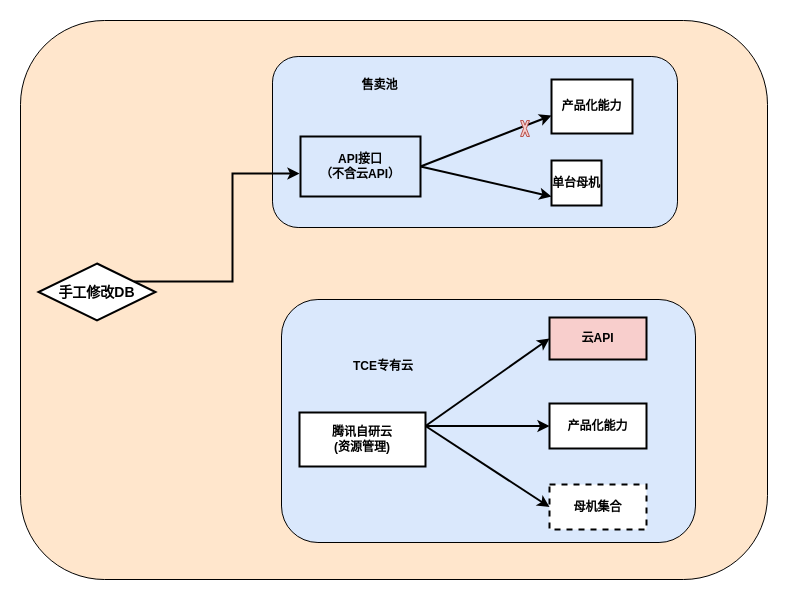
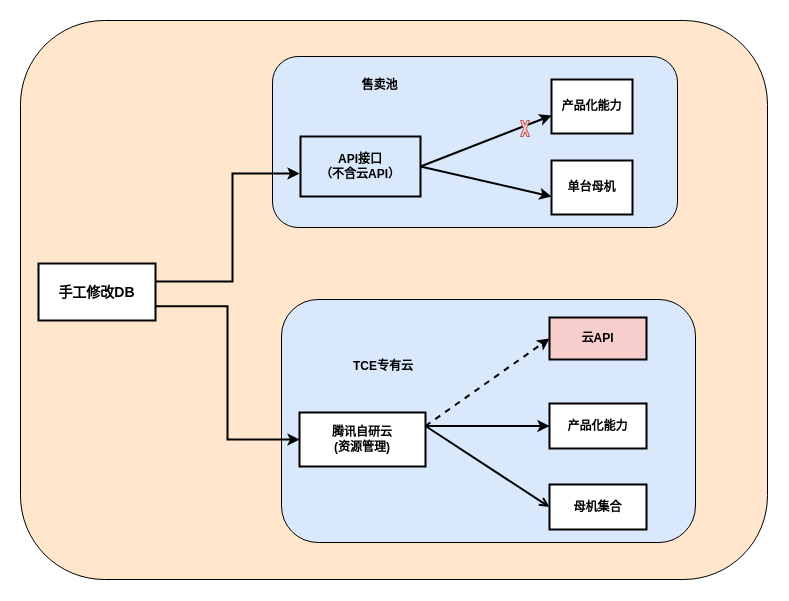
(577, 183) -> (592, 188)
(97, 292) -> (97, 292)
none -> (228, 368)
(485, 384) -> (485, 384)
(541, 501) -> (542, 502)
(598, 507) -> (598, 507)
